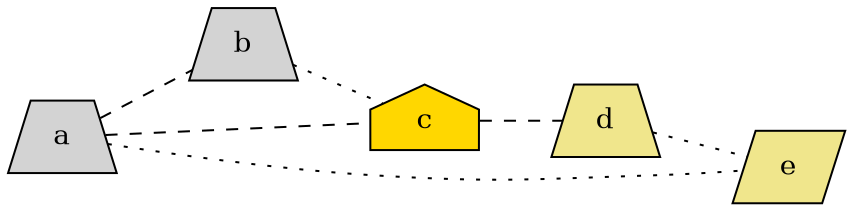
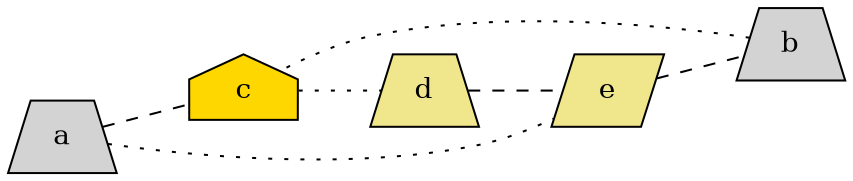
(146, 94) -> (700, 67)
(521, 121) -> (340, 91)
(700, 145) -> (515, 91)
